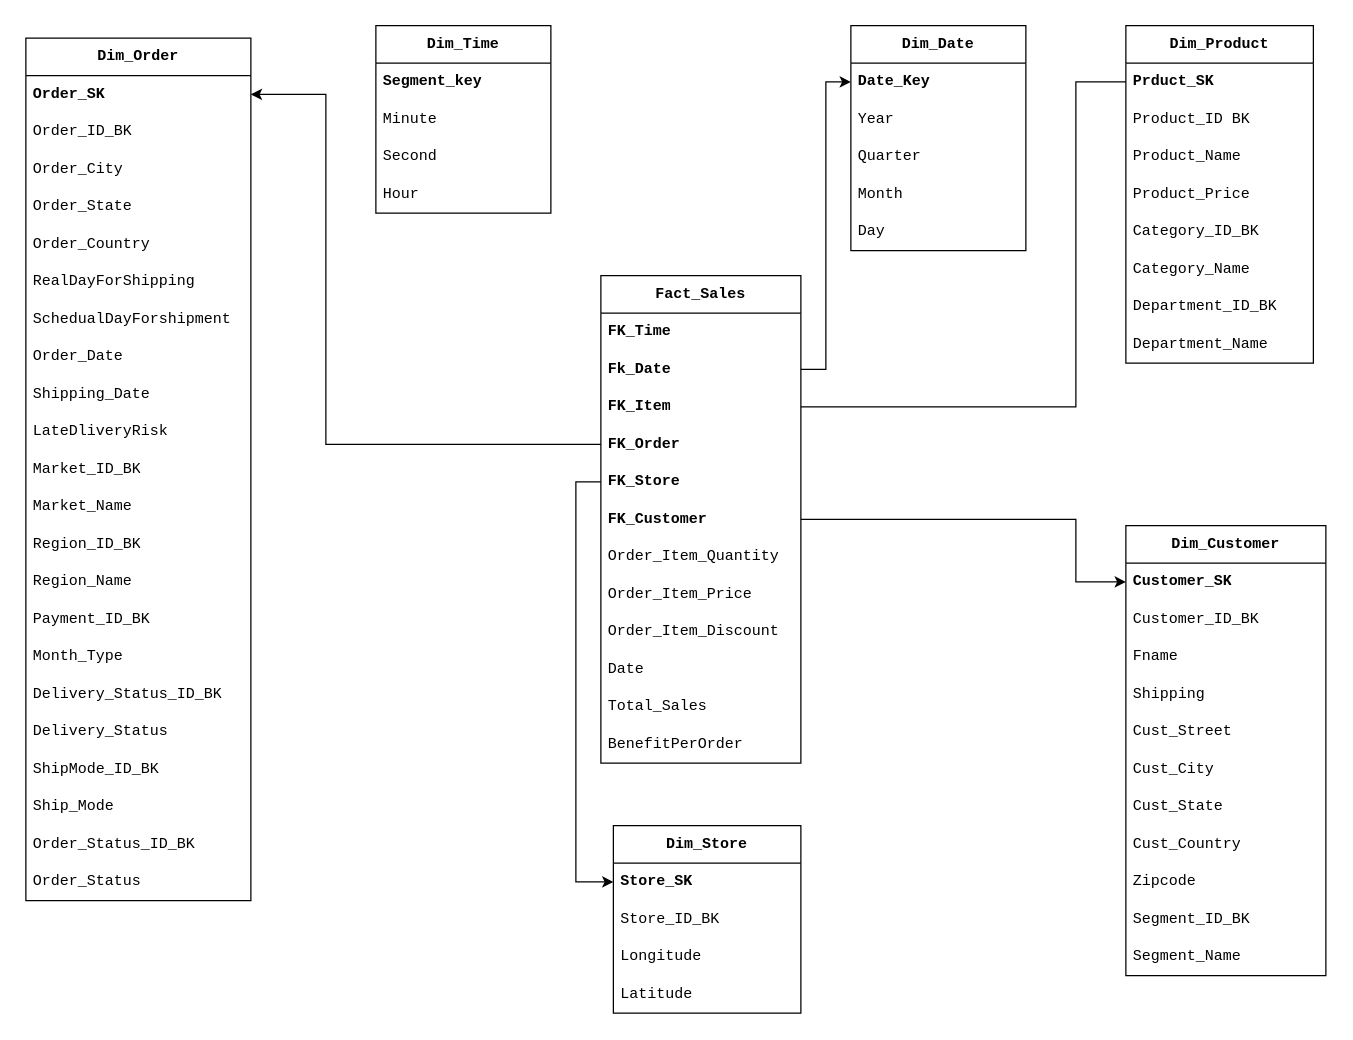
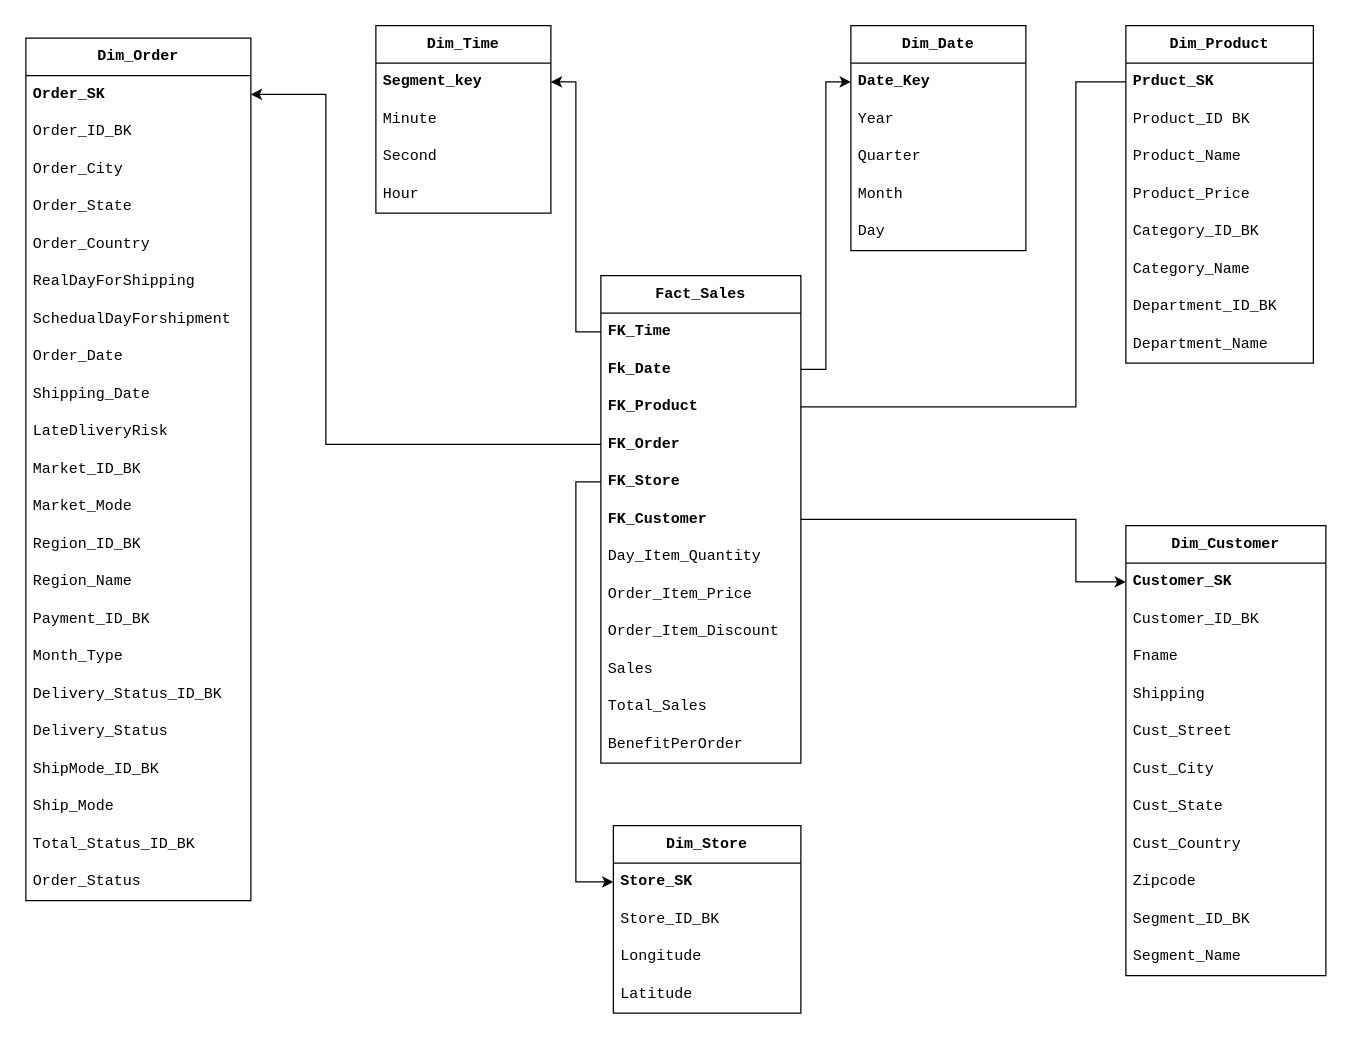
none -> (576, 210)
(638, 407) -> (650, 407)
(79, 507) -> (79, 507)
(686, 557) -> (678, 557)
(625, 669) -> (627, 669)
(109, 844) -> (107, 844)
